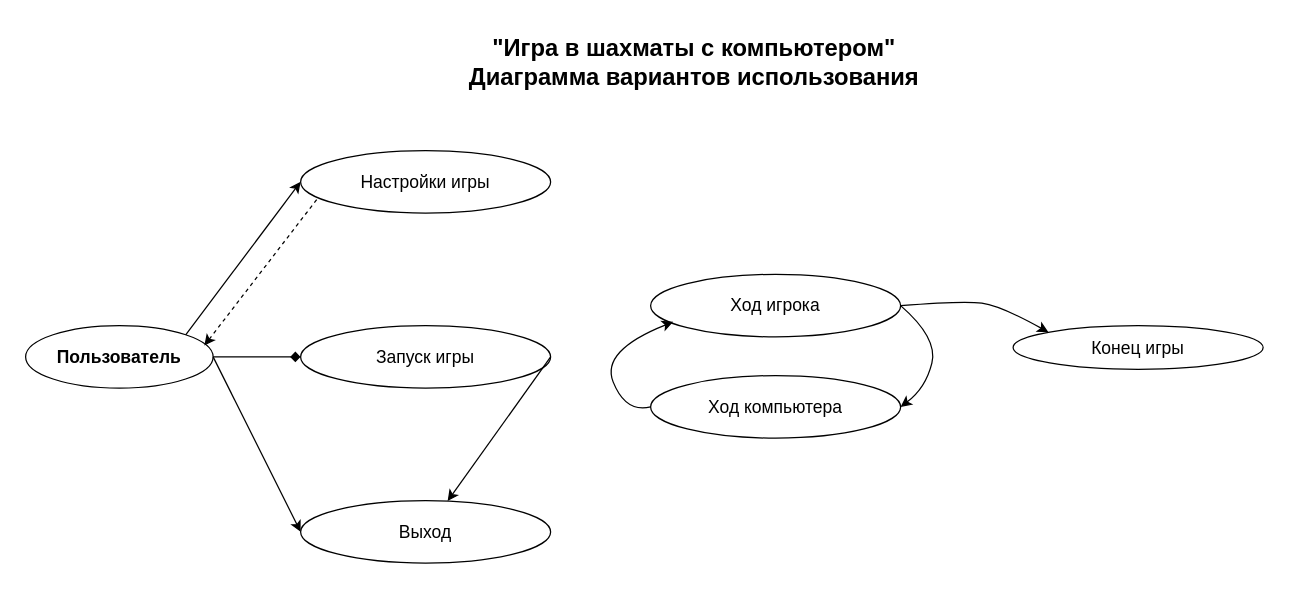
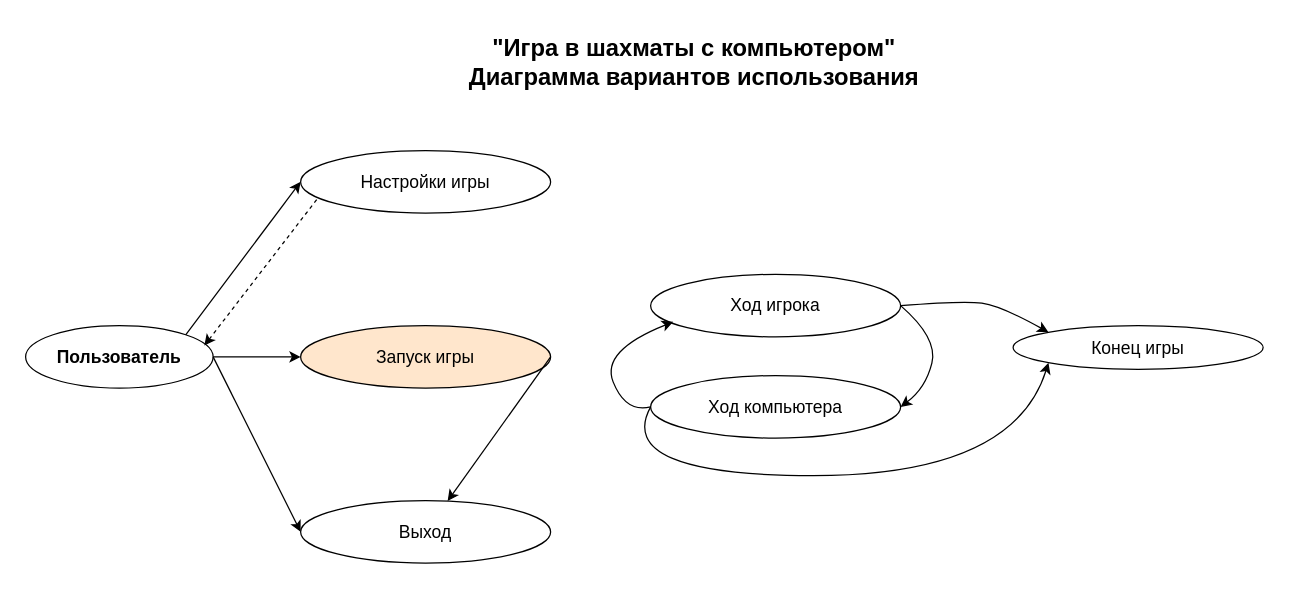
(290, 357) -> (291, 357)
(426, 357) -> (426, 357)
none -> (846, 475)
